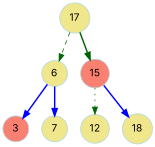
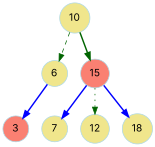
(75, 18) -> (75, 18)
(55, 97) -> (77, 99)
